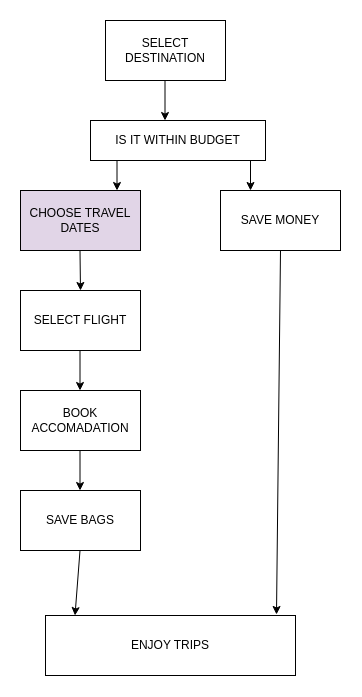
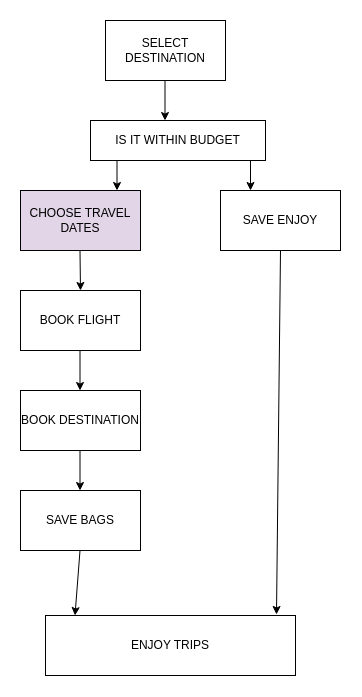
(281, 221) -> (281, 221)
(81, 321) -> (81, 321)
(81, 421) -> (81, 421)
